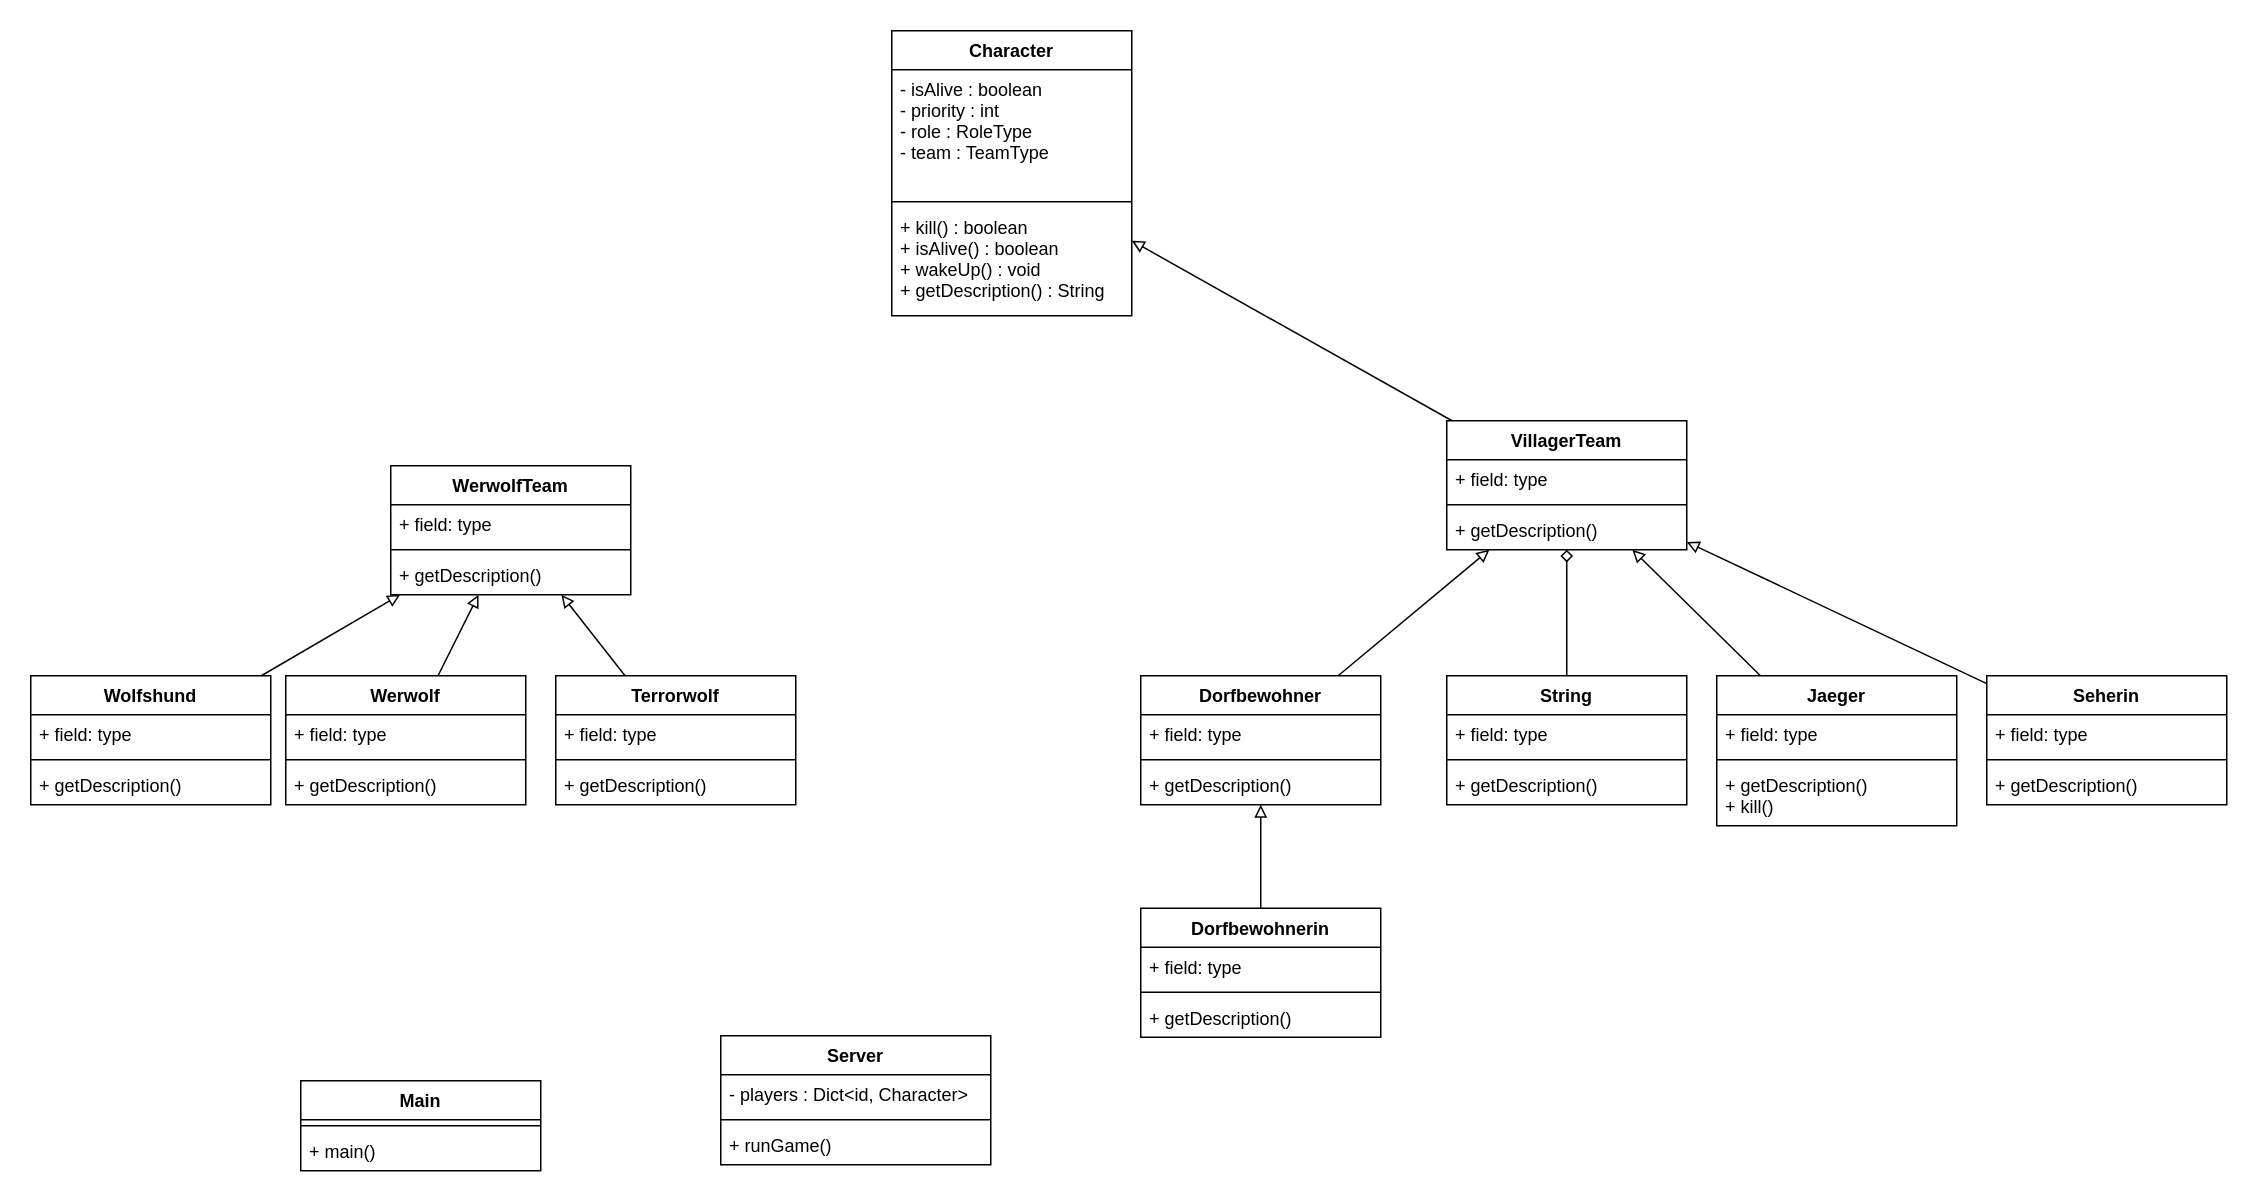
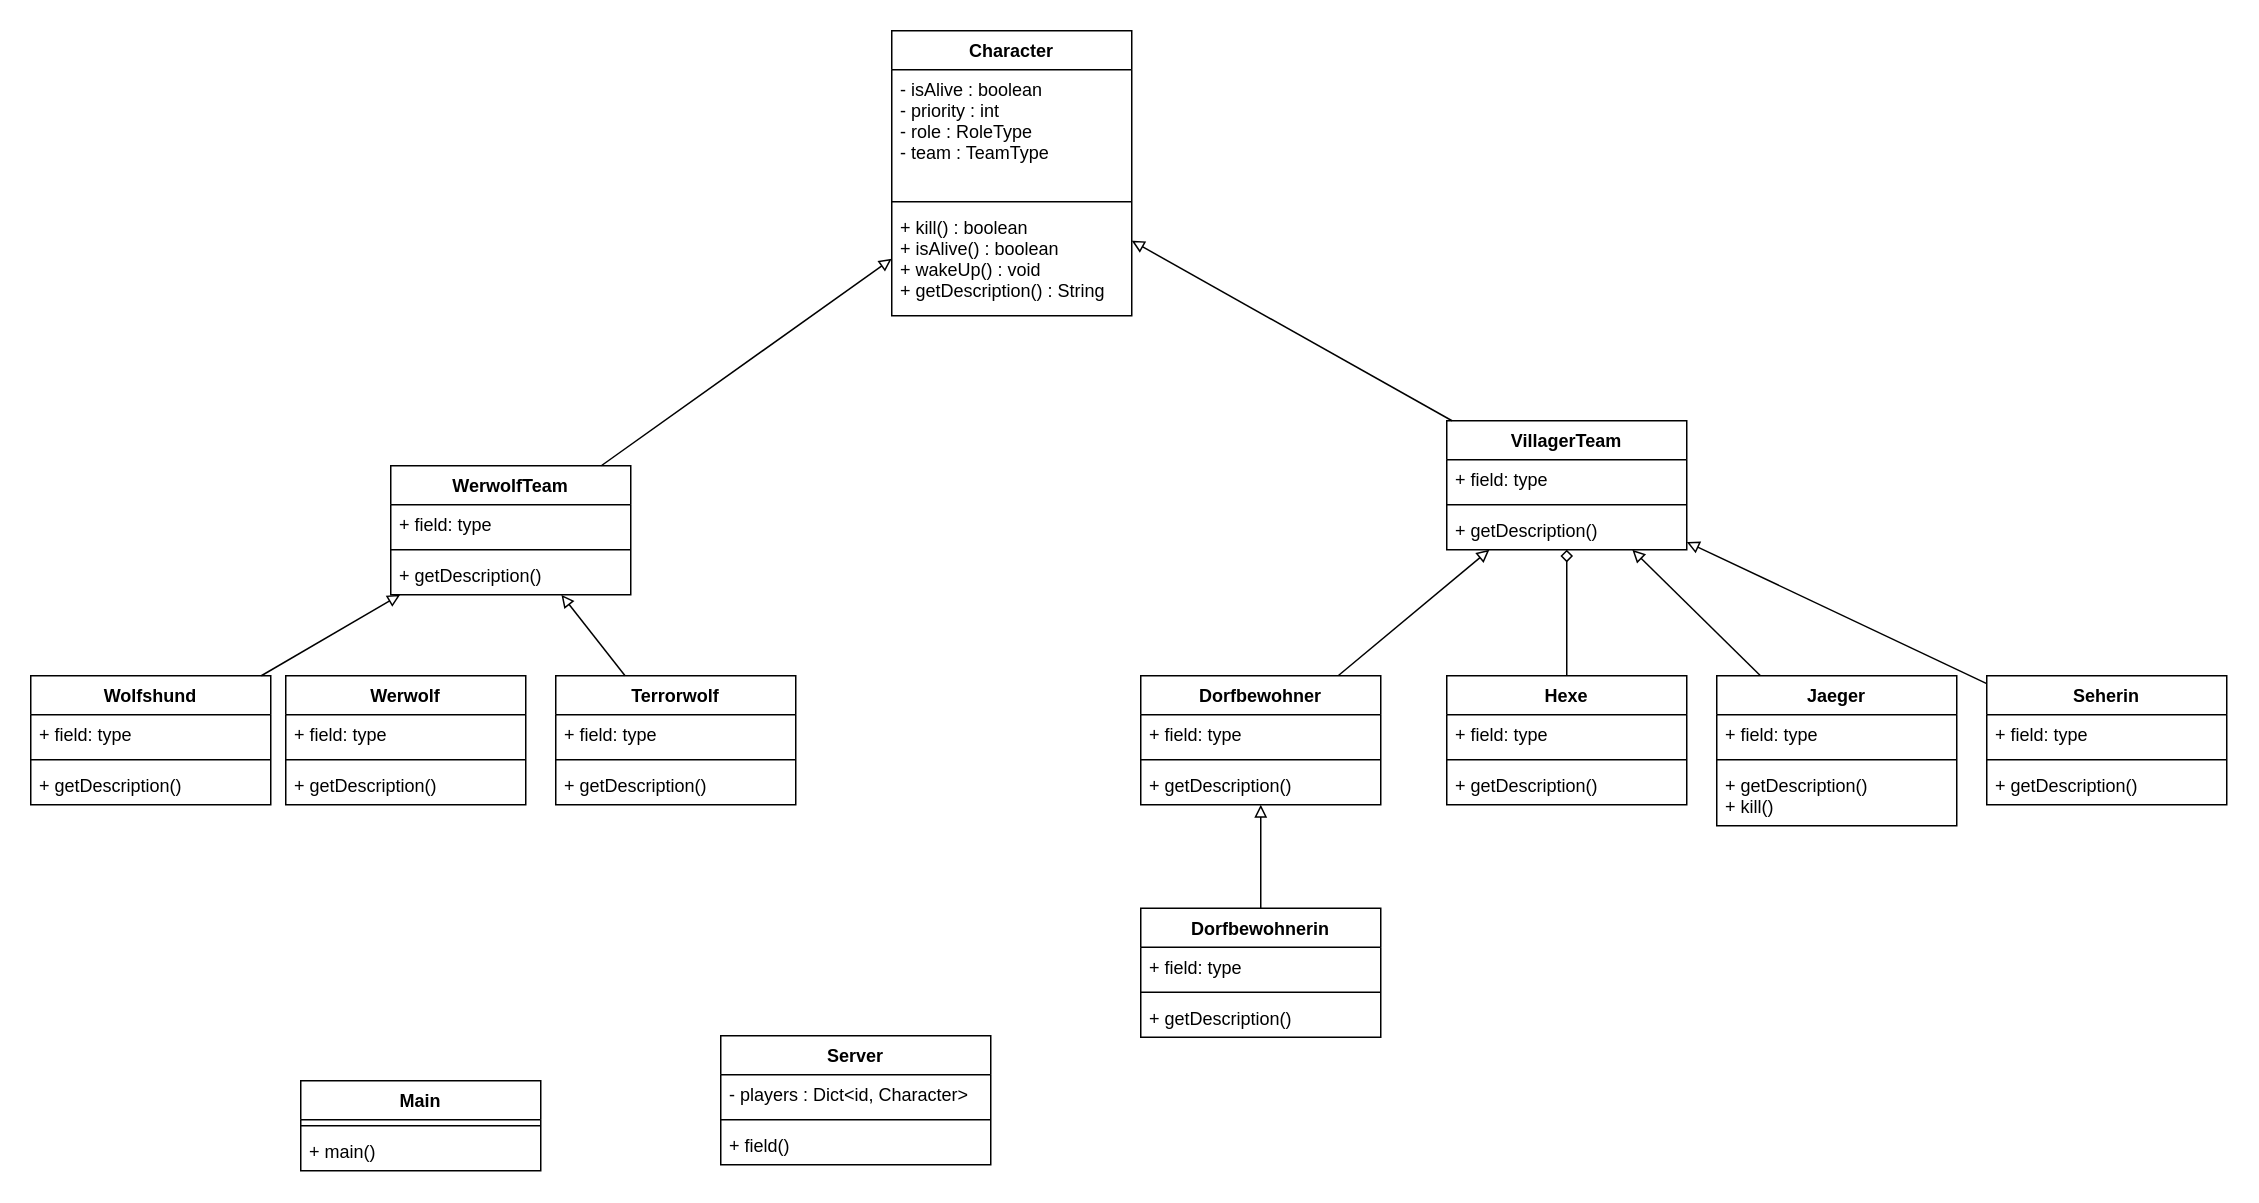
none -> (742, 366)
(456, 641) -> none
(1566, 696) -> (1566, 696)
(782, 1146) -> (767, 1146)
